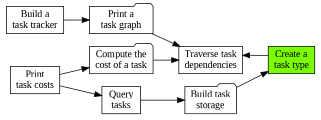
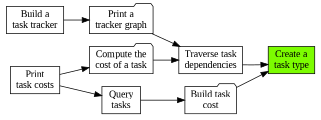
(121, 20) -> (121, 20)
(259, 55) -> (252, 65)
(211, 100) -> (211, 100)
